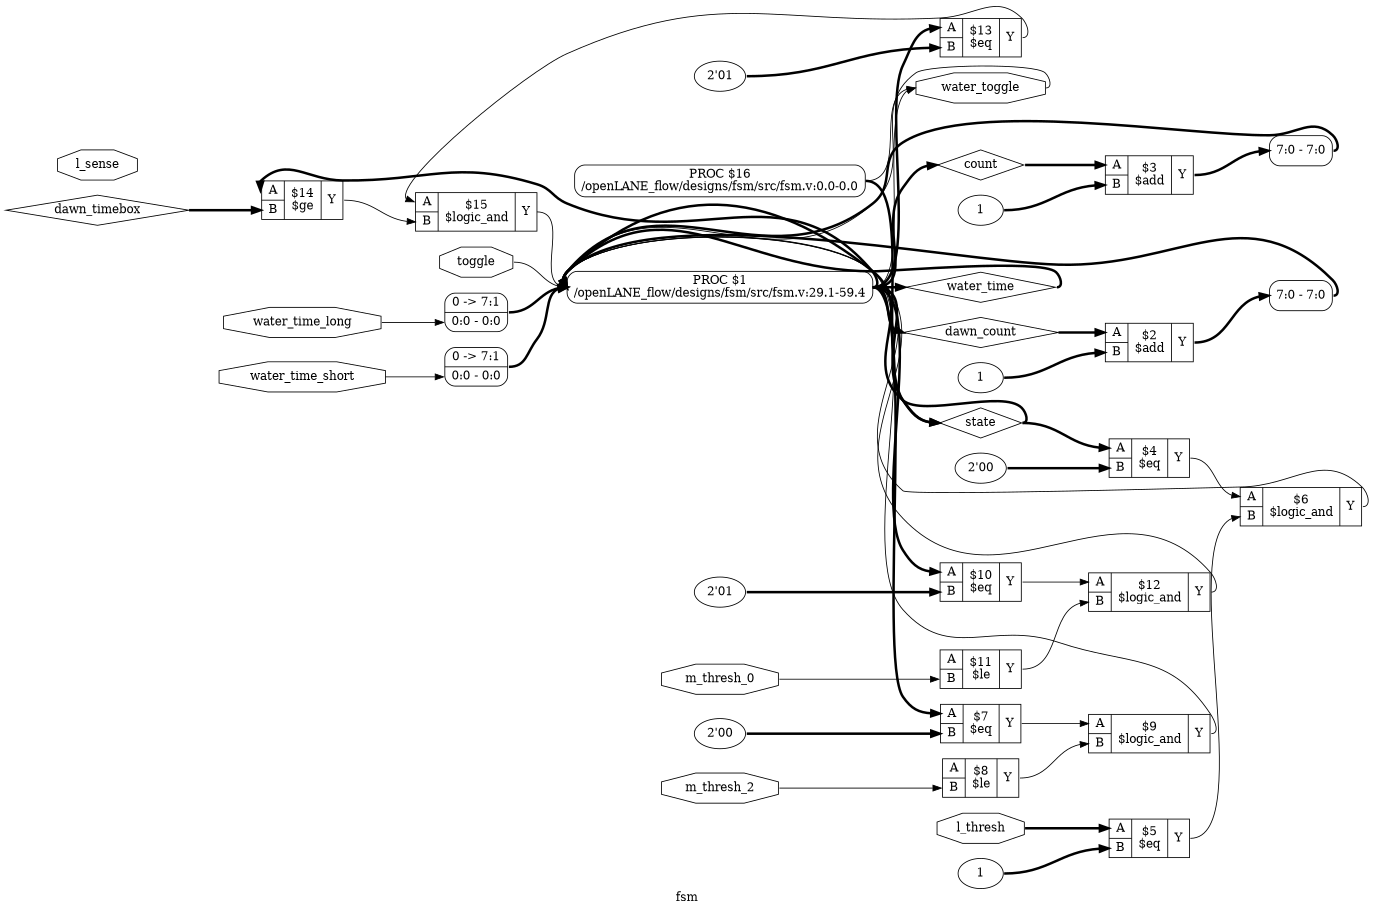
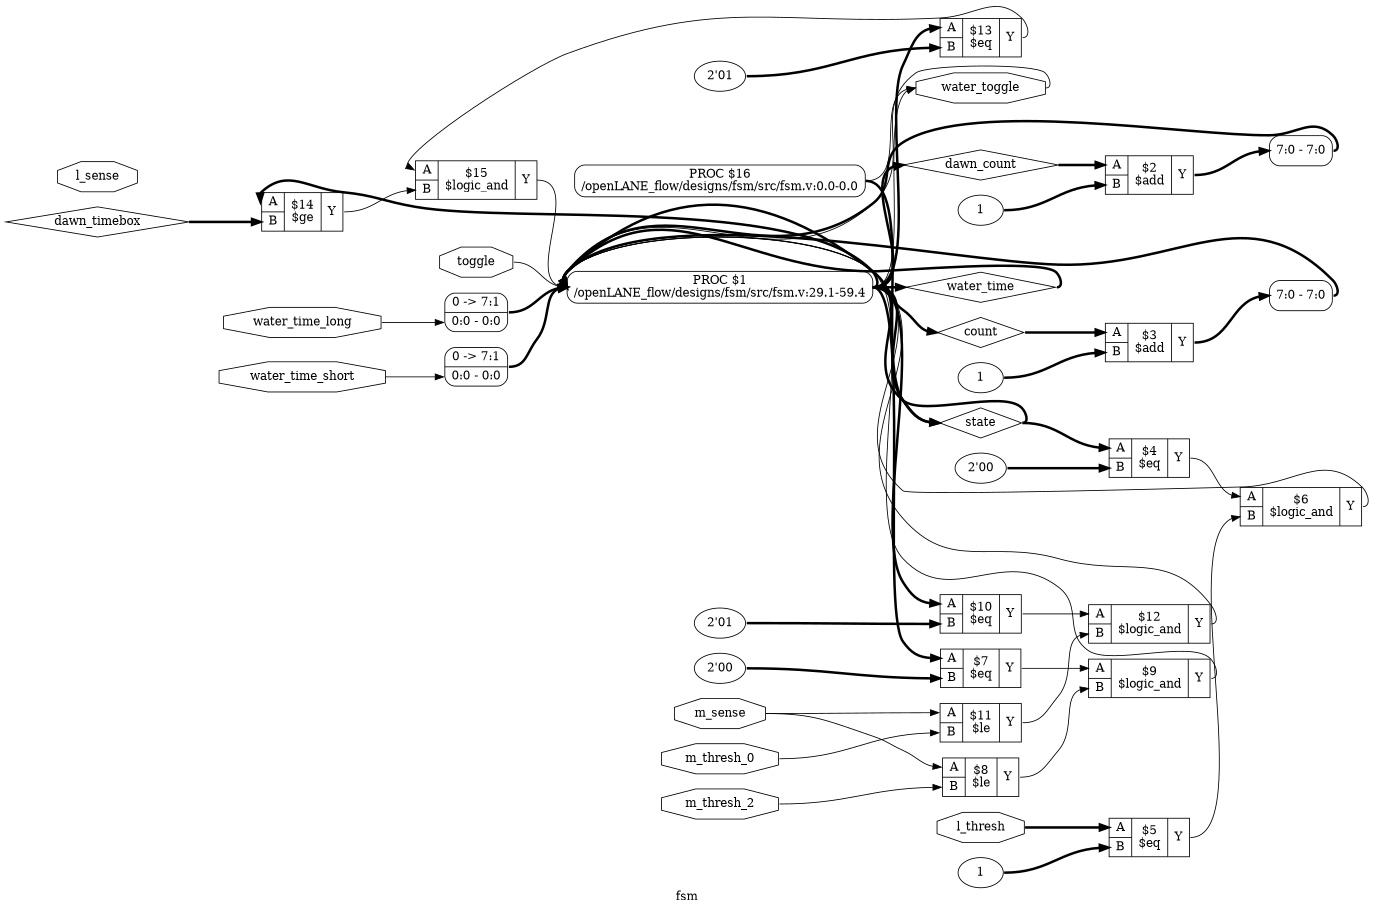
none -> (720, 714)
